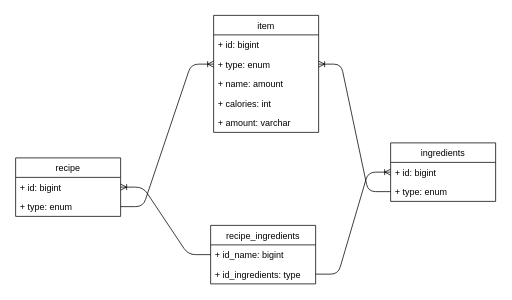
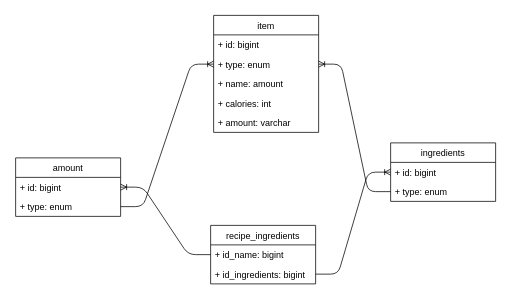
(68, 168) -> (68, 168)
(263, 275) -> (266, 275)
